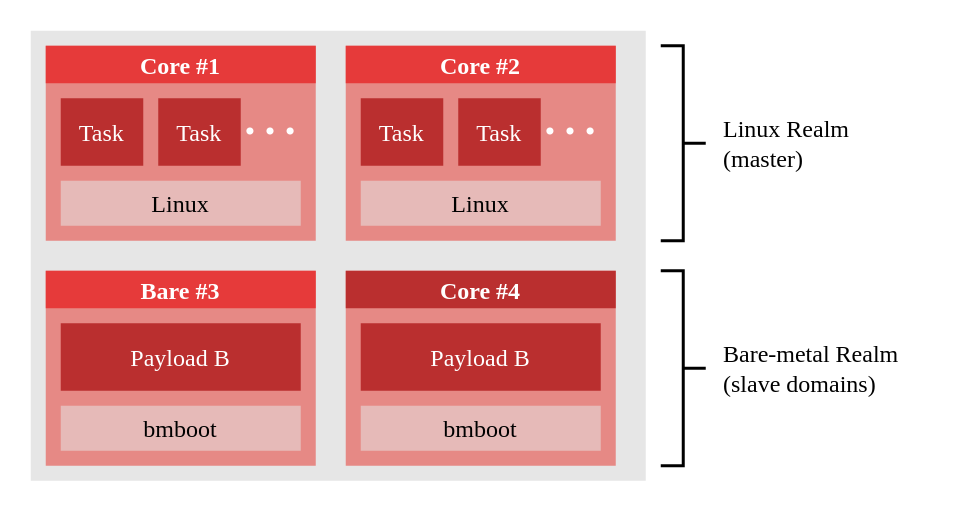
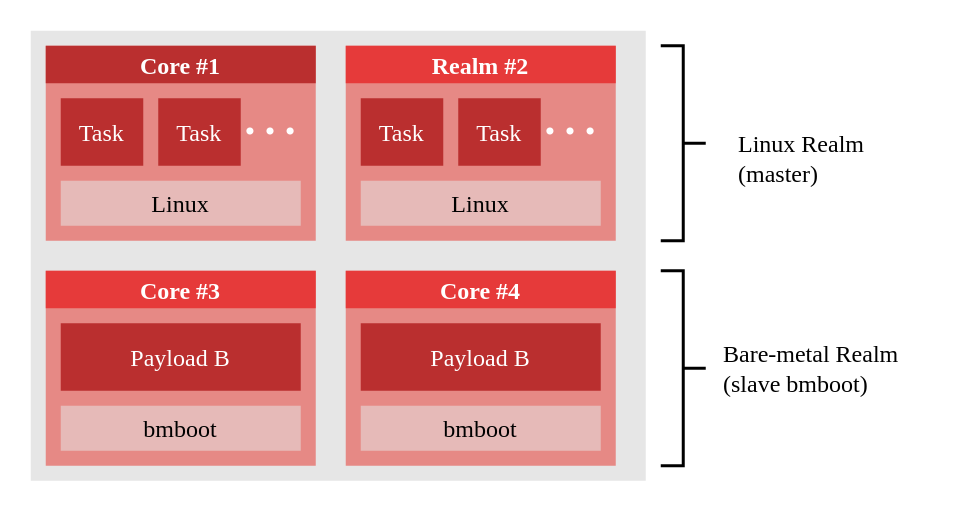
(181, 65) -> (181, 65)
(481, 65) -> (481, 65)
(826, 143) -> (841, 158)
(181, 290) -> (181, 290)
(481, 290) -> (481, 290)
(822, 368) -> (822, 368)
